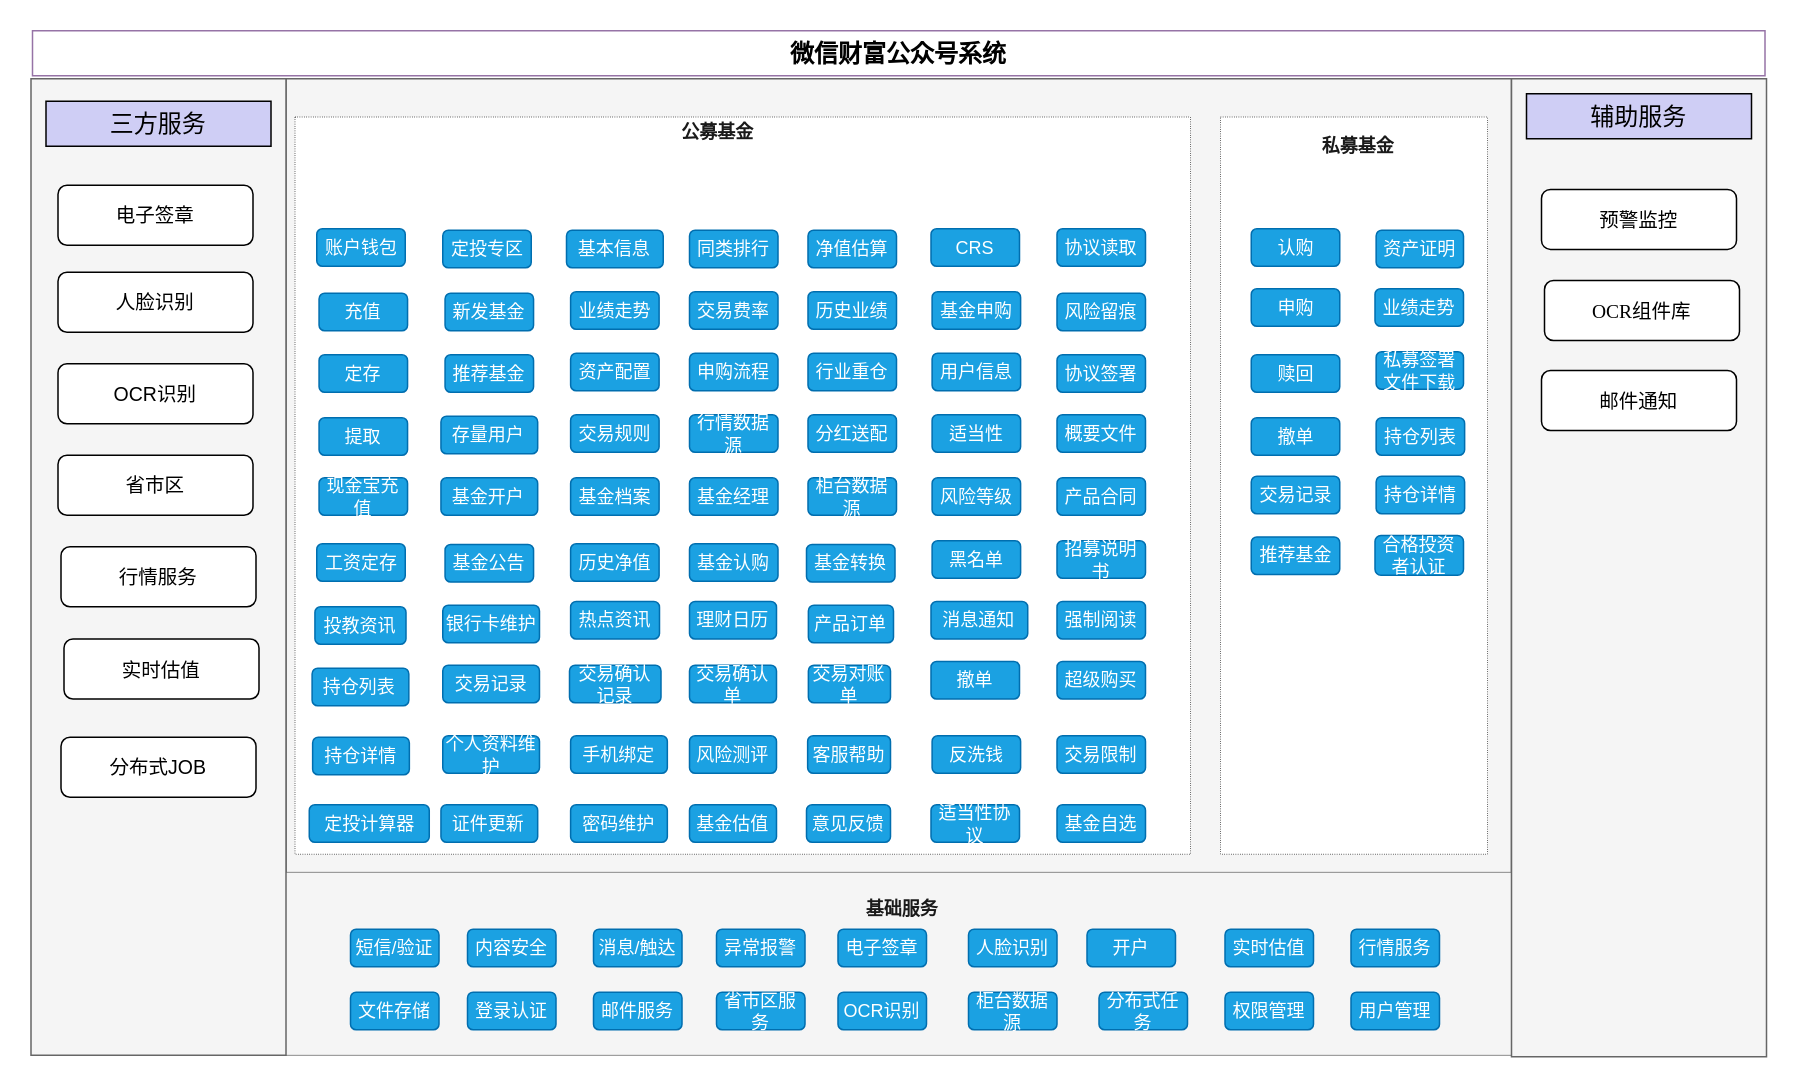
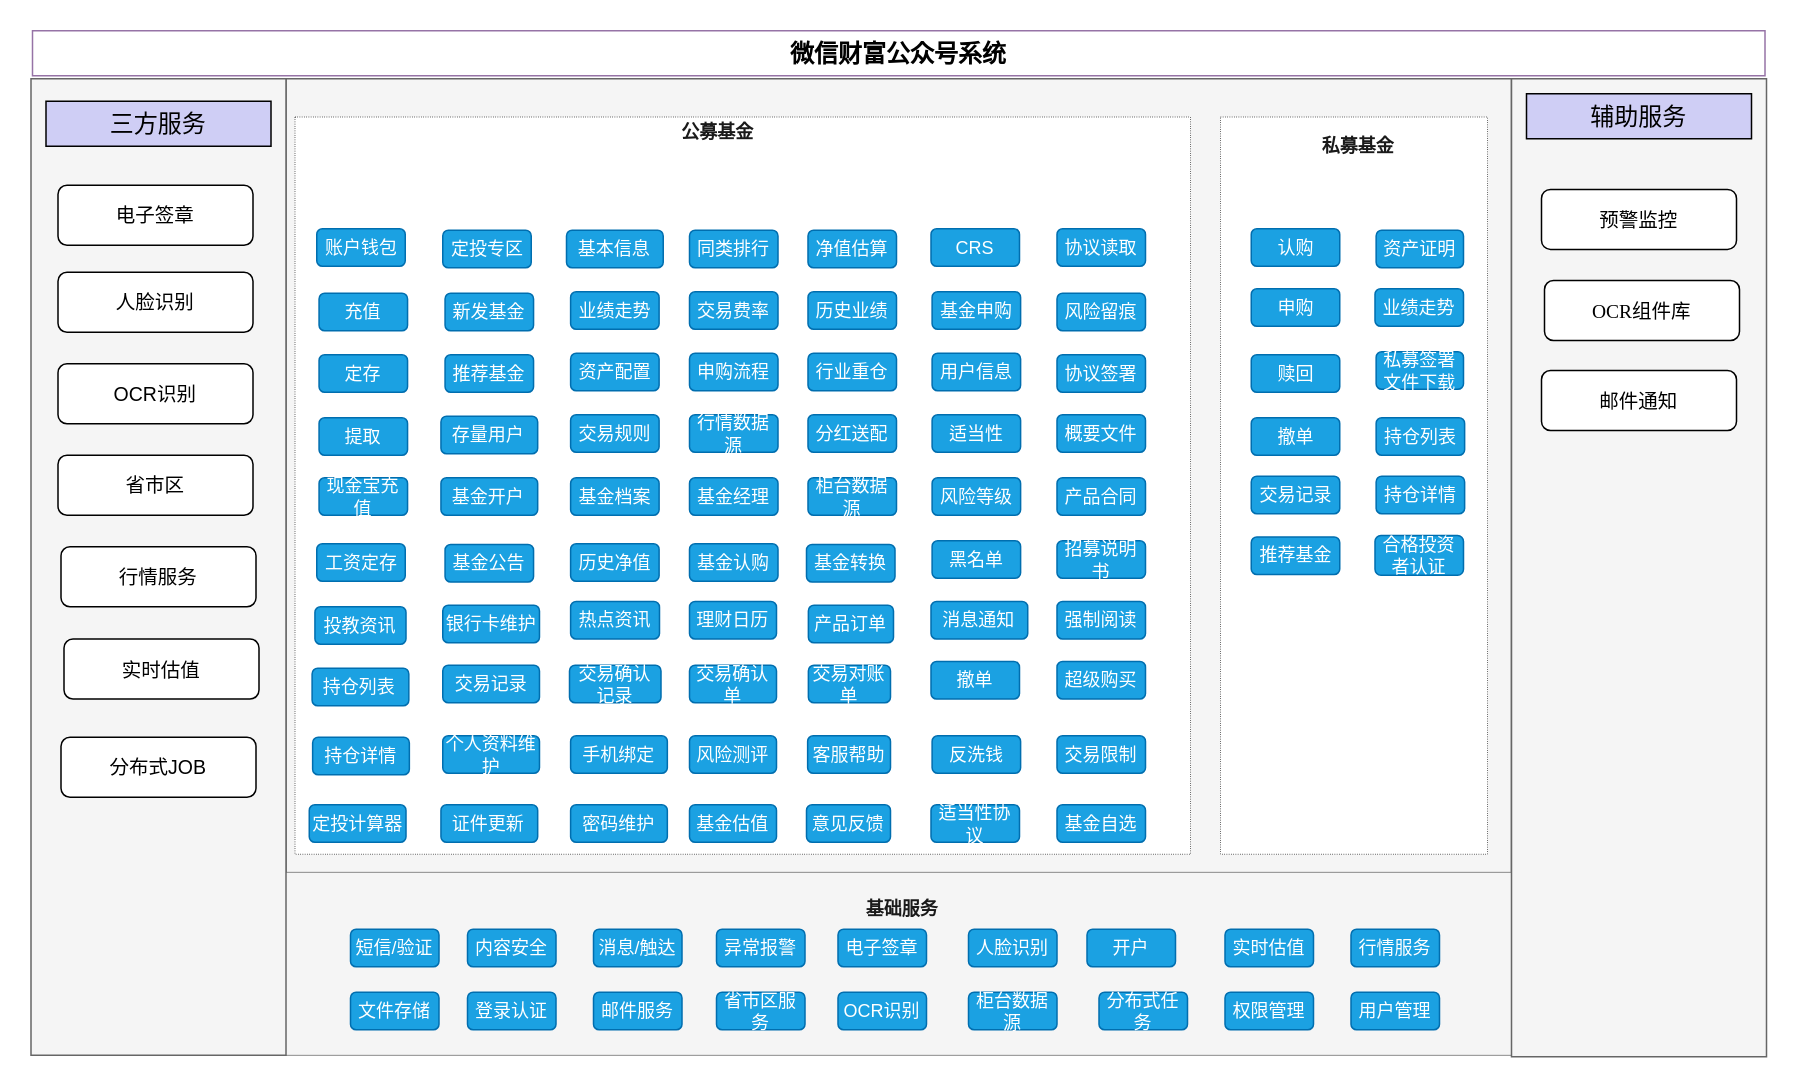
(369, 824) -> (357, 824)
